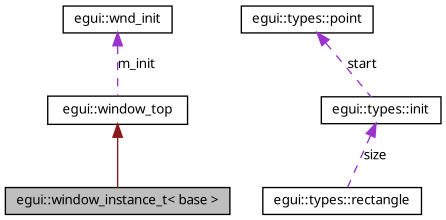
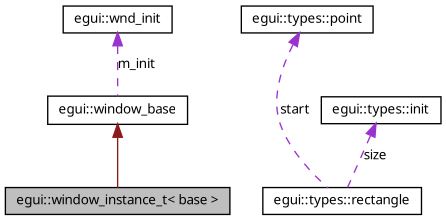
(349, 70) -> (280, 123)
(118, 110) -> (118, 110)
